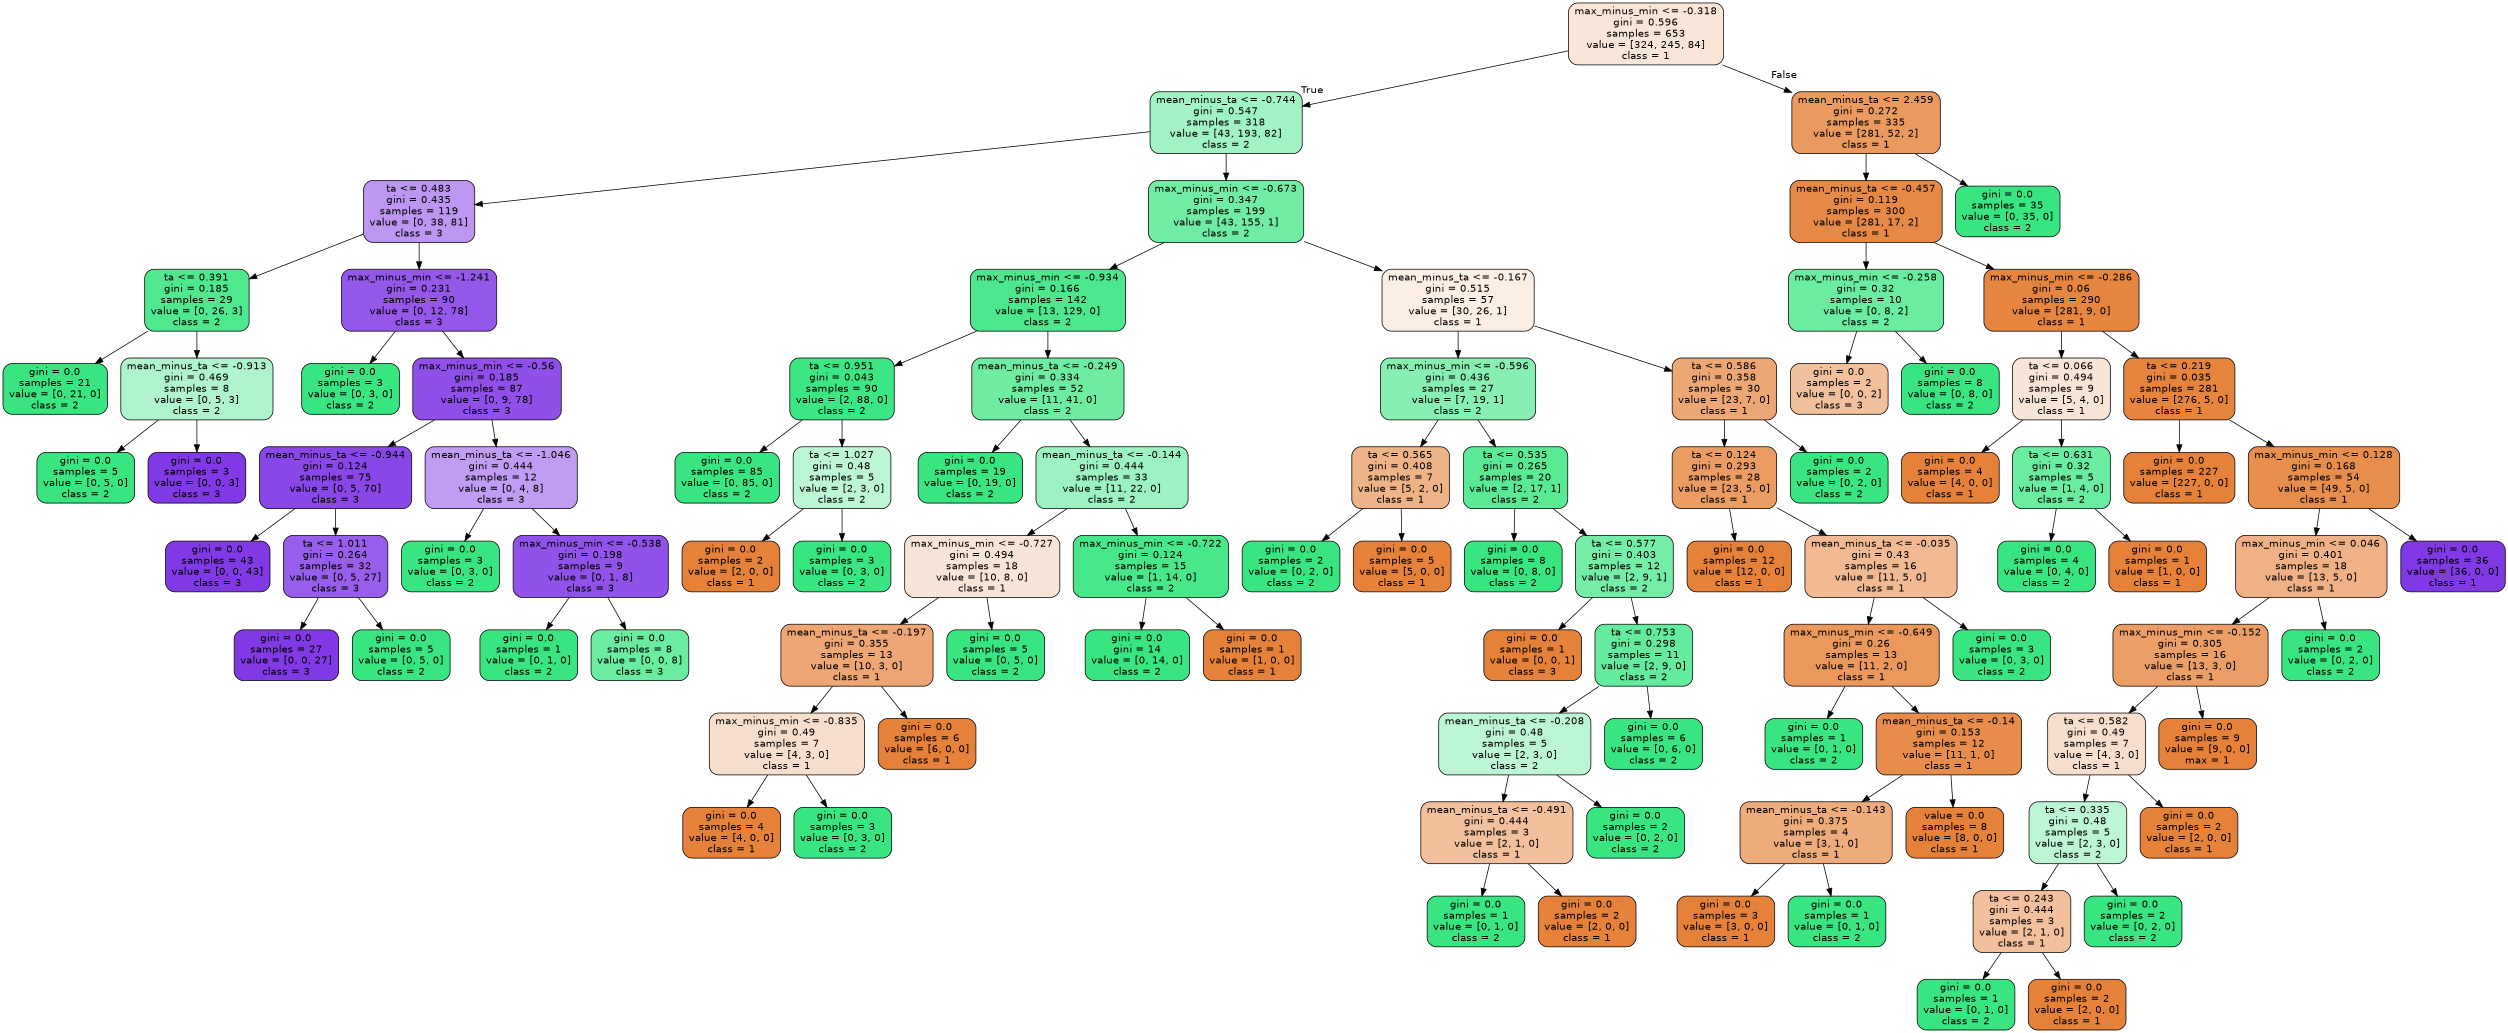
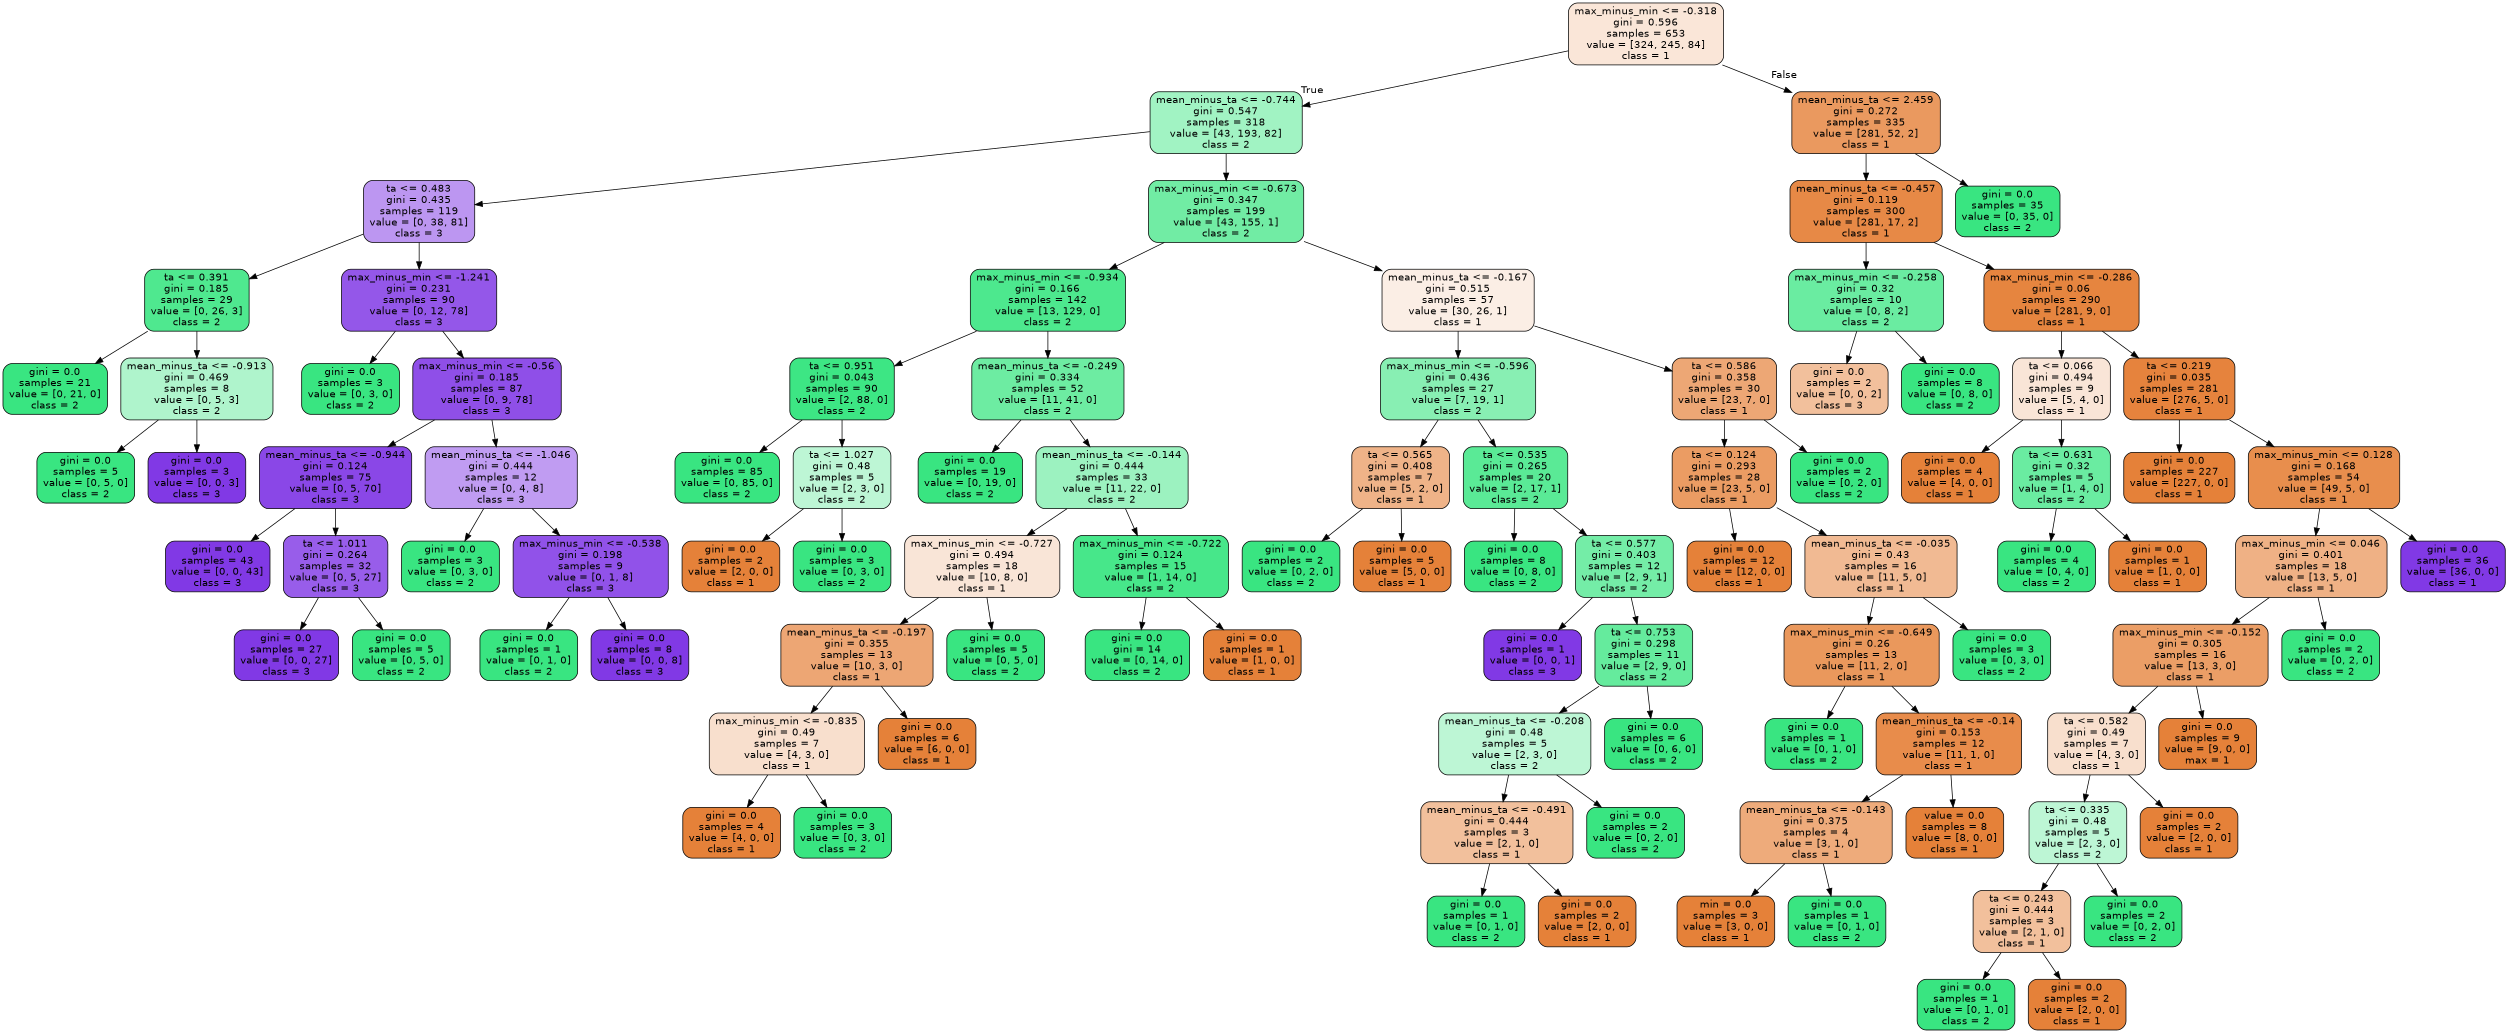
(640, 655) -> (640, 655)
(1533, 655) -> (1533, 655)
(1726, 921) -> (1726, 921)
